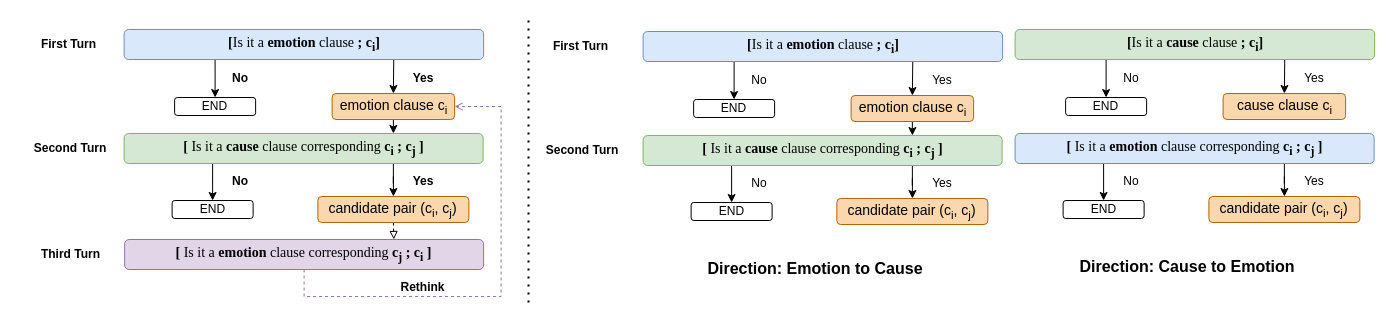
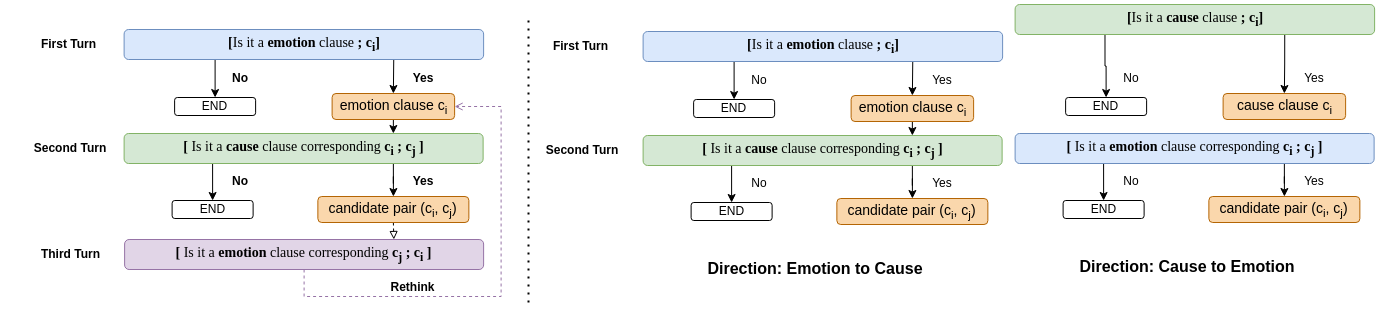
(1195, 45) -> (1195, 20)
(423, 288) -> (413, 288)
